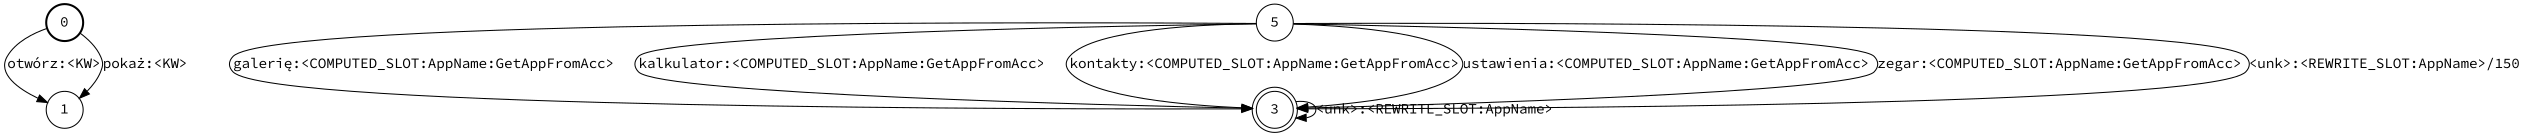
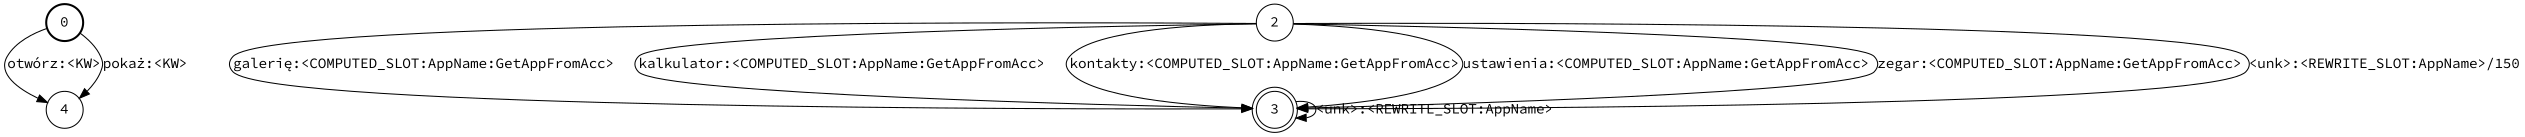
(1275, 23) -> (1275, 23)
(65, 110) -> (65, 110)
